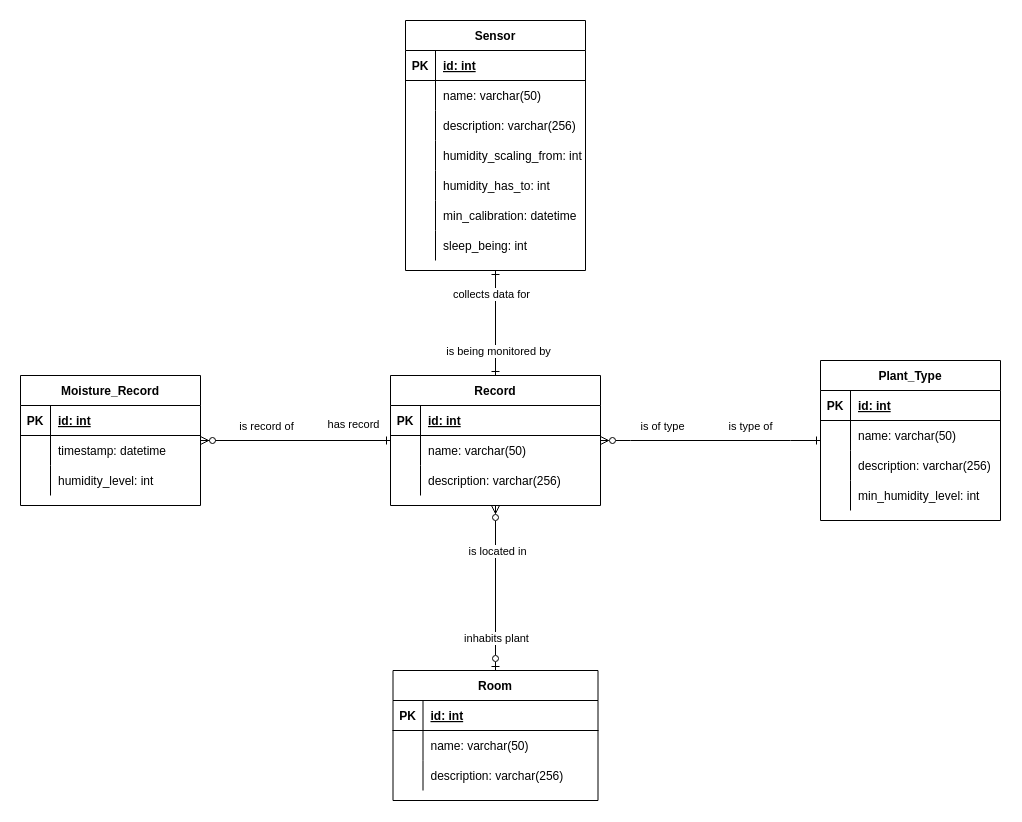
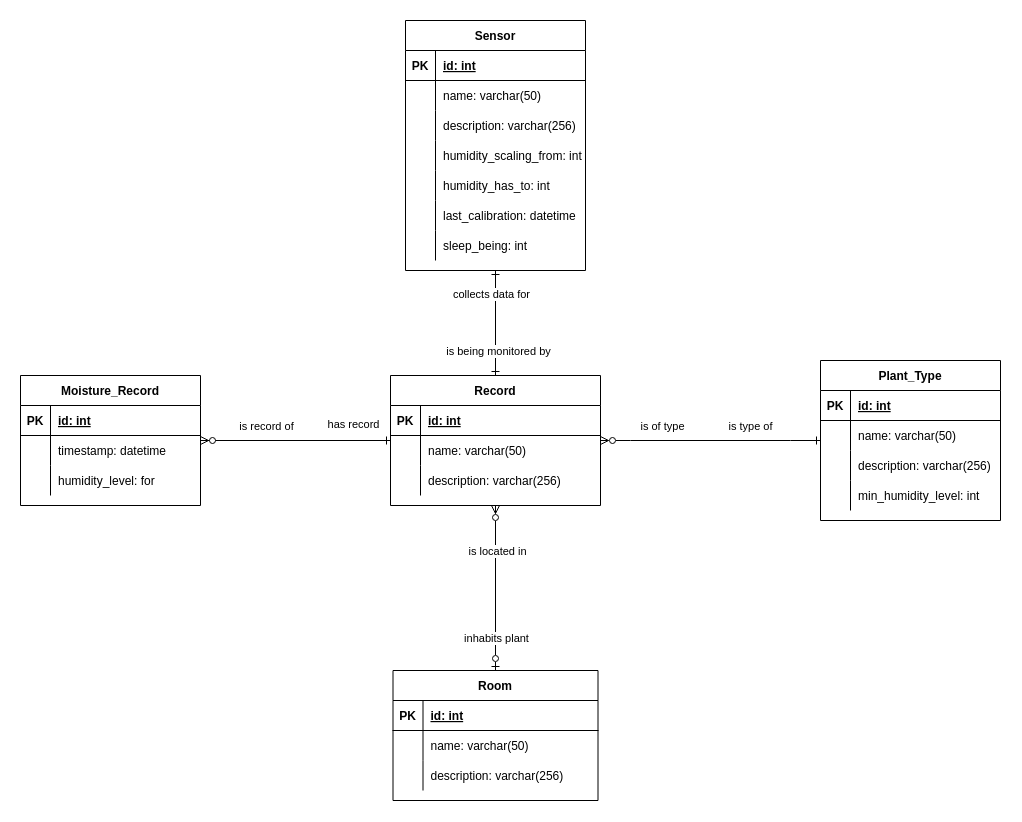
(516, 216) -> (519, 216)
(111, 481) -> (112, 481)
